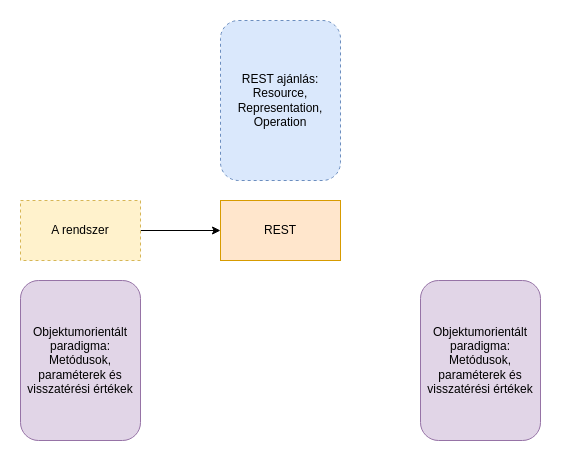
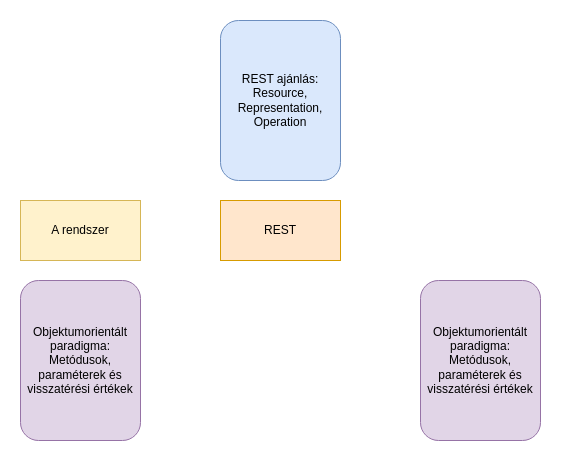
(281, 101) -> (281, 101)
(81, 231) -> (81, 231)
(177, 231) -> none
